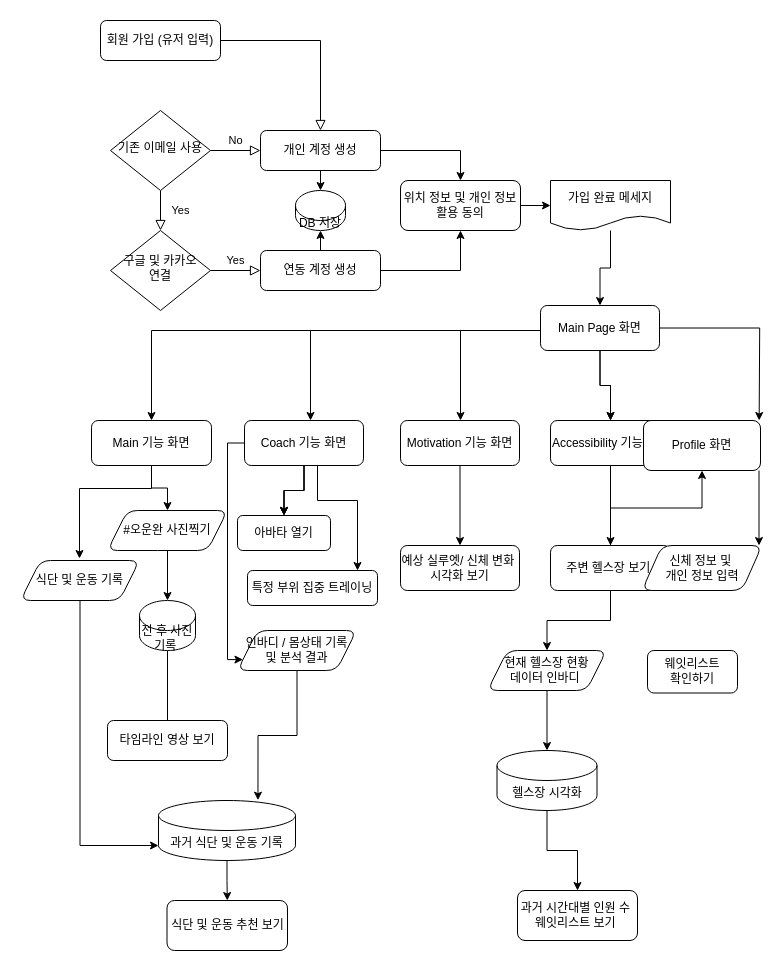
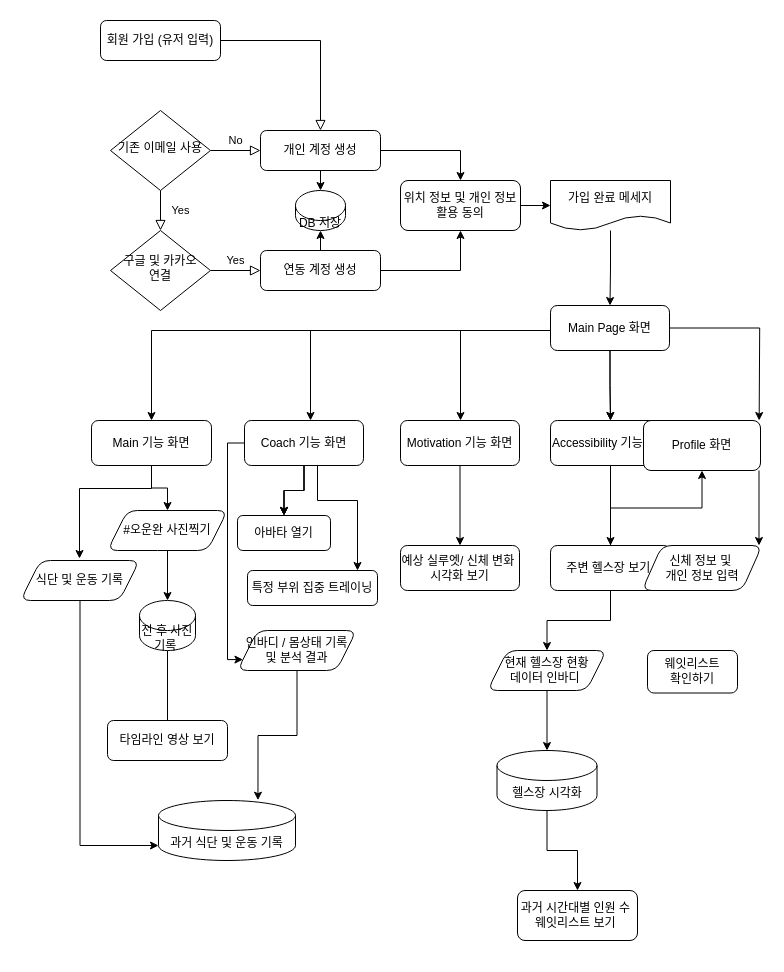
(600, 328) -> (610, 328)
(227, 877) -> none
(227, 926) -> none
